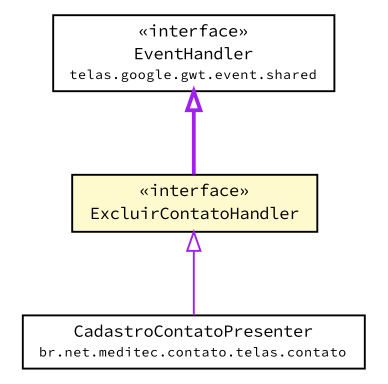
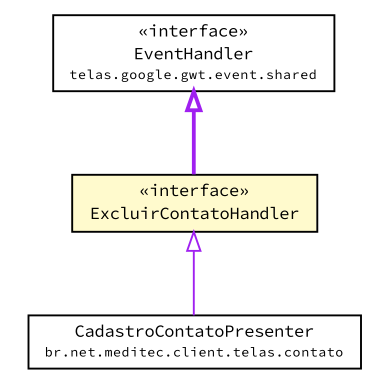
(194, 352) -> (195, 352)
